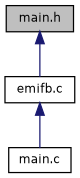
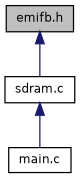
(40, 19) -> (40, 19)
(40, 90) -> (40, 90)
